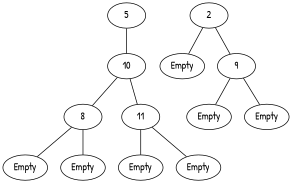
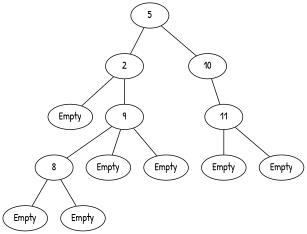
none -> (137, 41)
(105, 92) -> (89, 142)
